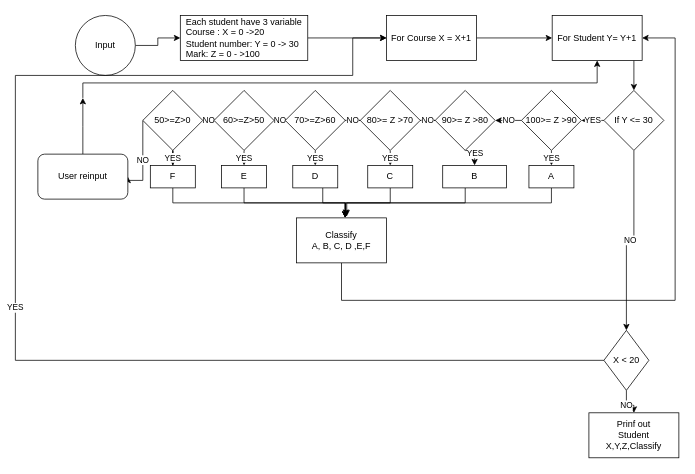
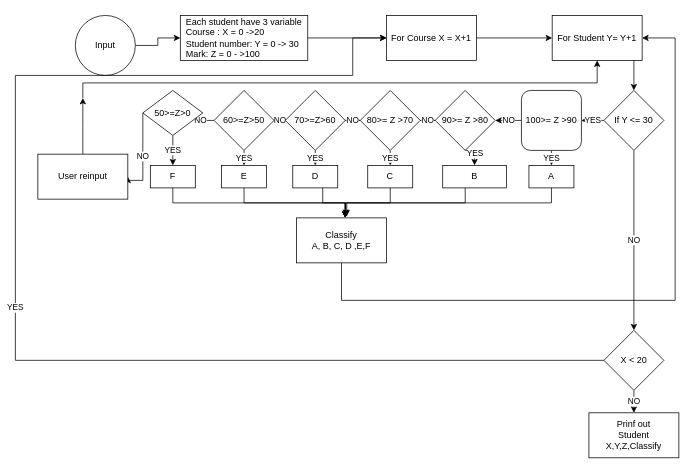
(173, 120) -> (173, 113)
(552, 120) -> (552, 120)
(83, 177) -> (83, 177)
(627, 360) -> (634, 360)
